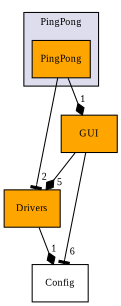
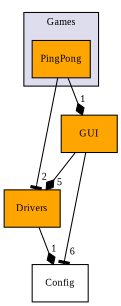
(61, 22) -> (61, 22)
